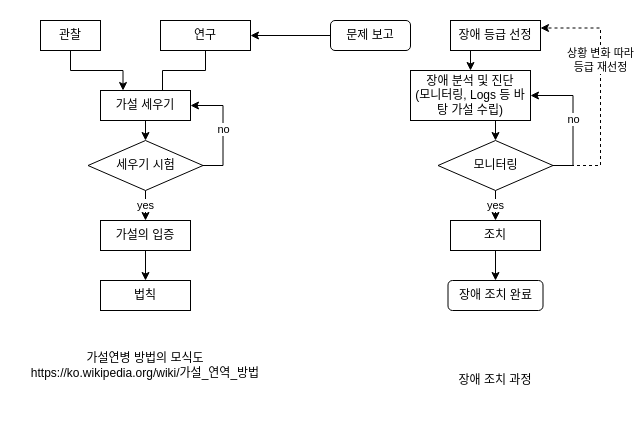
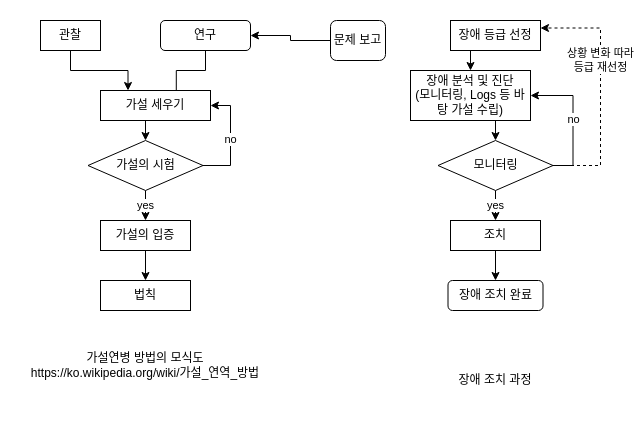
(206, 36) -> (206, 36)
(371, 36) -> (358, 41)
(146, 106) -> (156, 106)
(146, 166) -> (146, 166)
